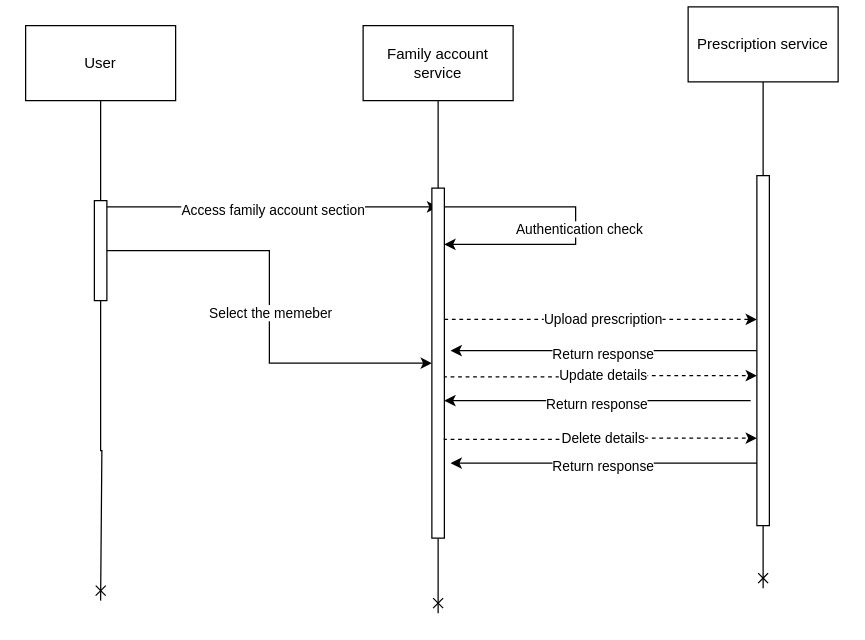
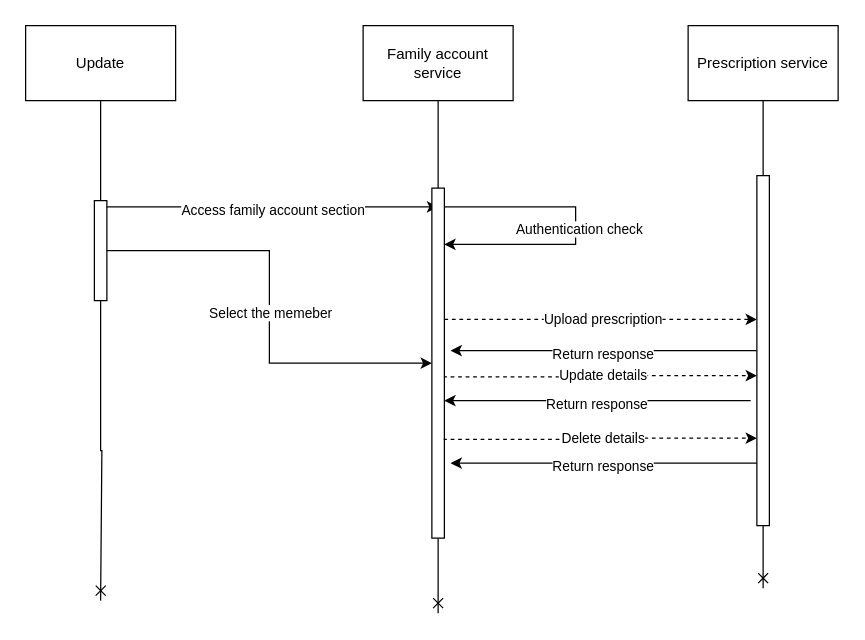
(763, 44) -> (763, 63)
(101, 63) -> (101, 63)
